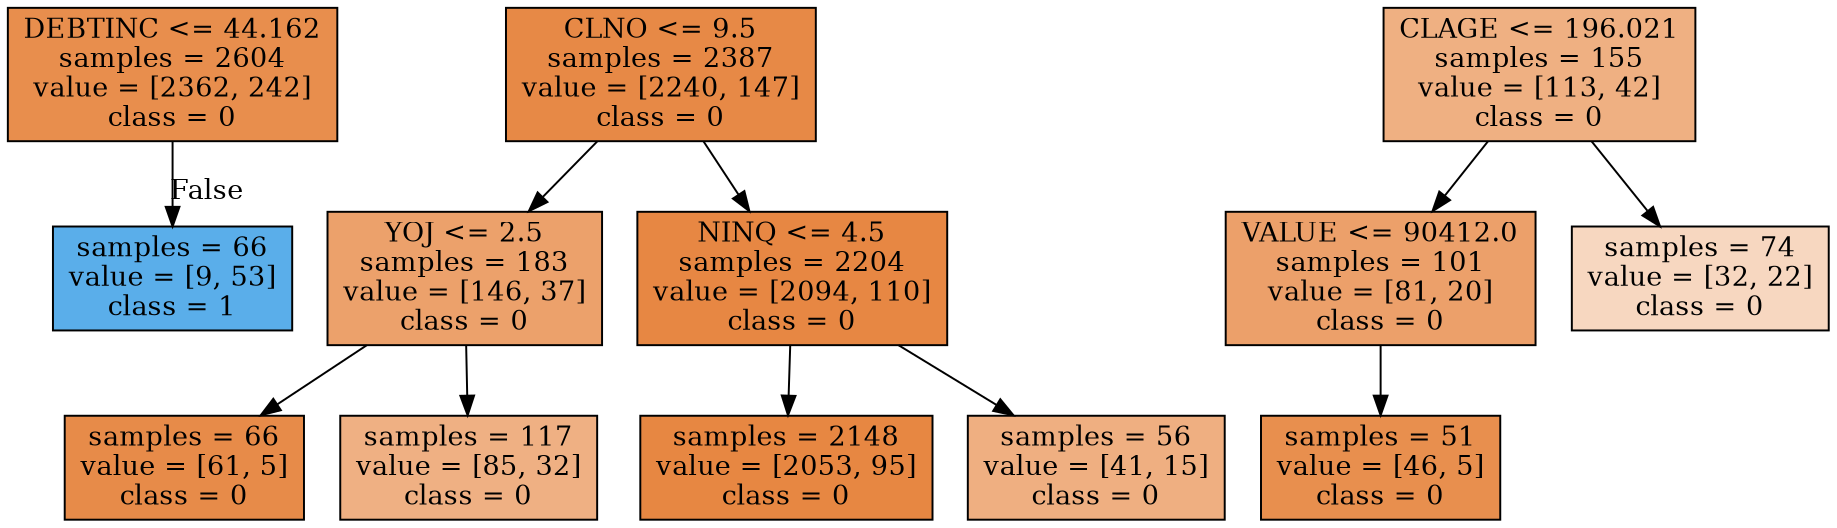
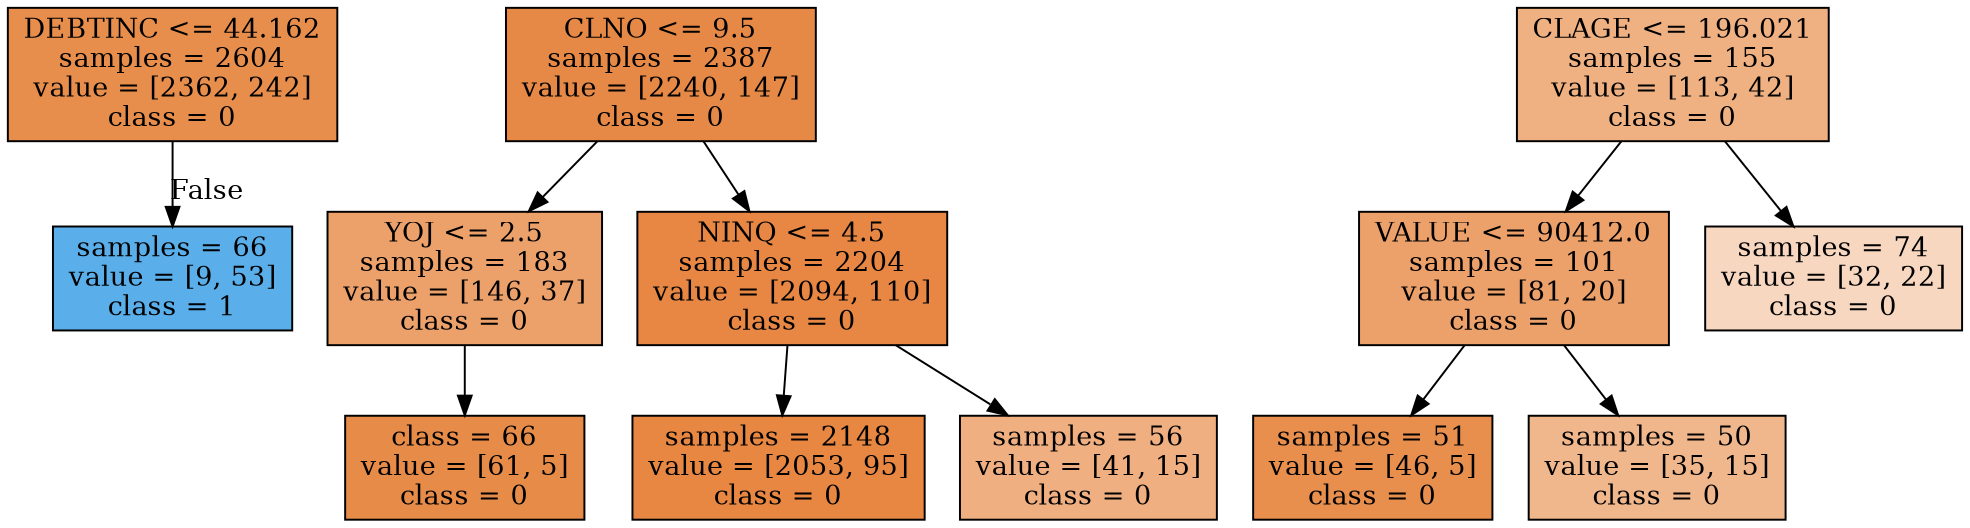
(184, 468) -> (465, 468)
(469, 468) -> none
none -> (1657, 468)
